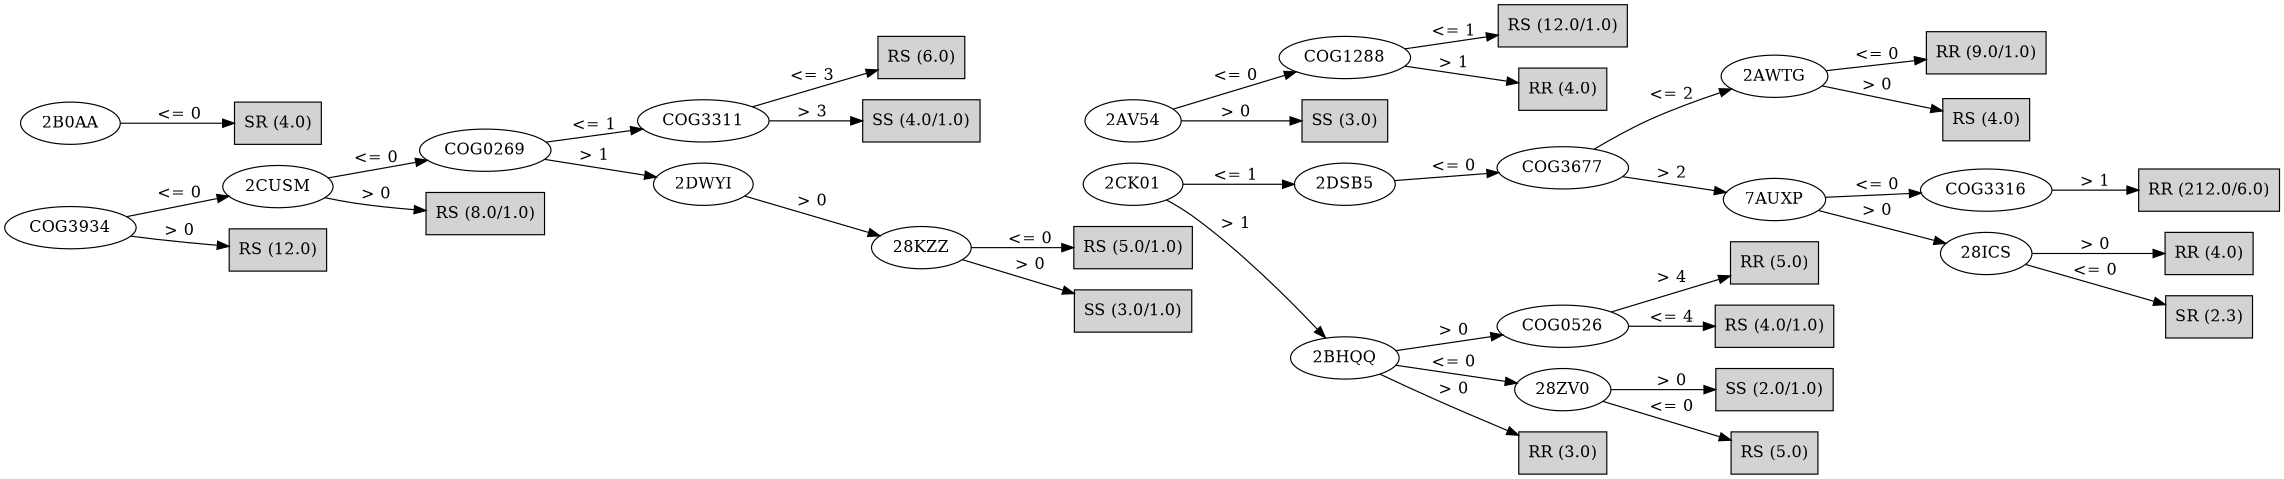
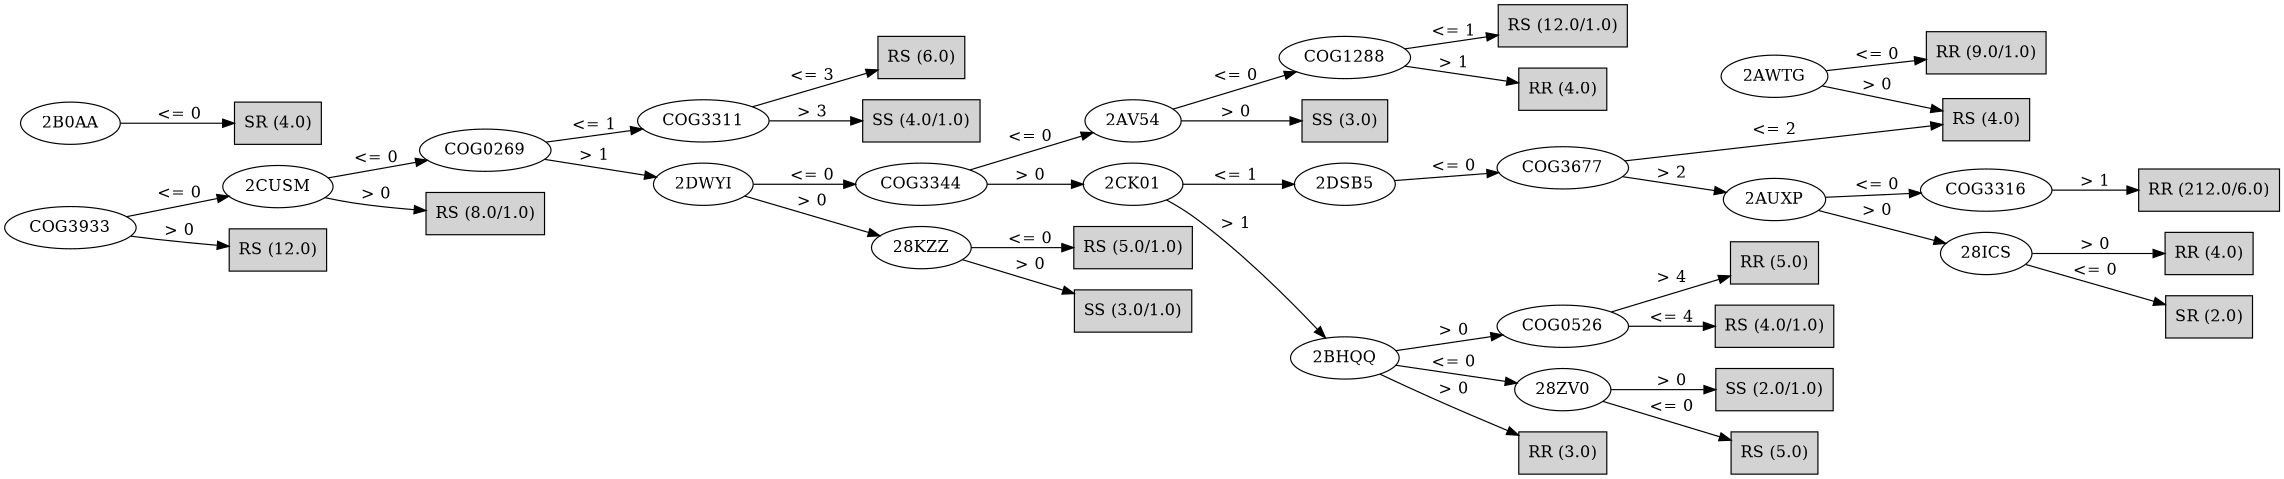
(1655, 117) -> (1778, 143)
none -> (921, 184)
(1774, 200) -> (1774, 200)
(70, 228) -> (70, 228)
(2209, 317) -> (2209, 317)
